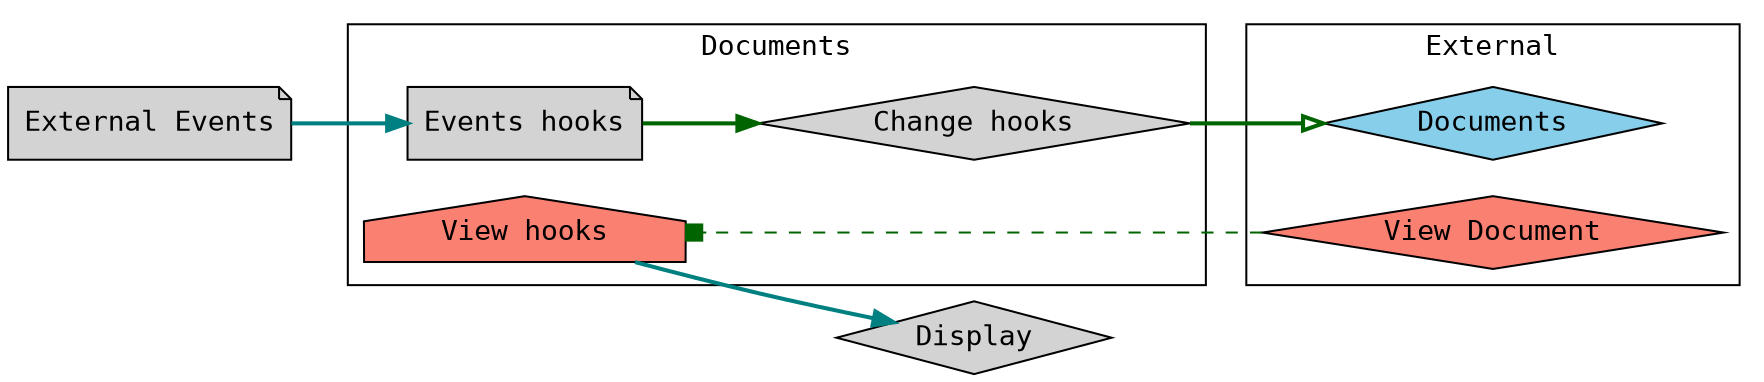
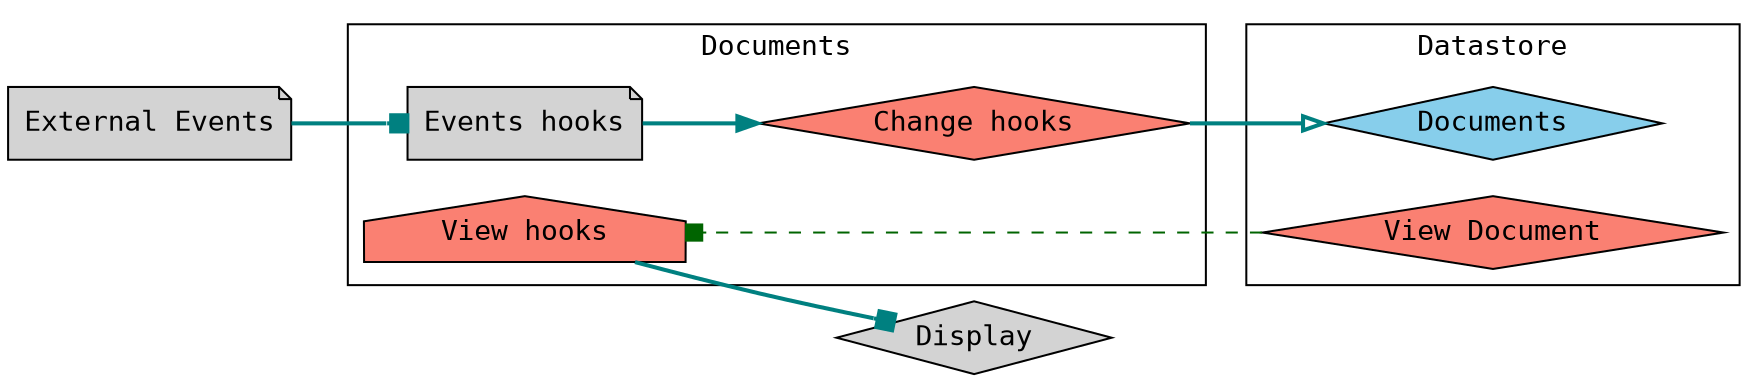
(1493, 48) -> (1493, 48)
(334, 123) -> (334, 123)
(690, 123) -> (690, 123)
(974, 123) -> (974, 123)
(1232, 123) -> (1232, 123)
(778, 298) -> (778, 298)
